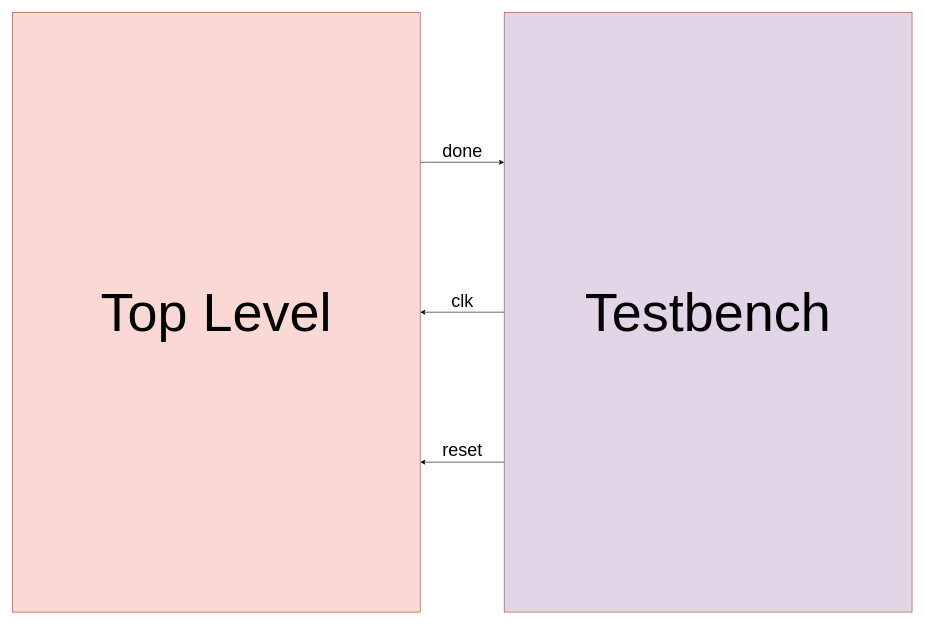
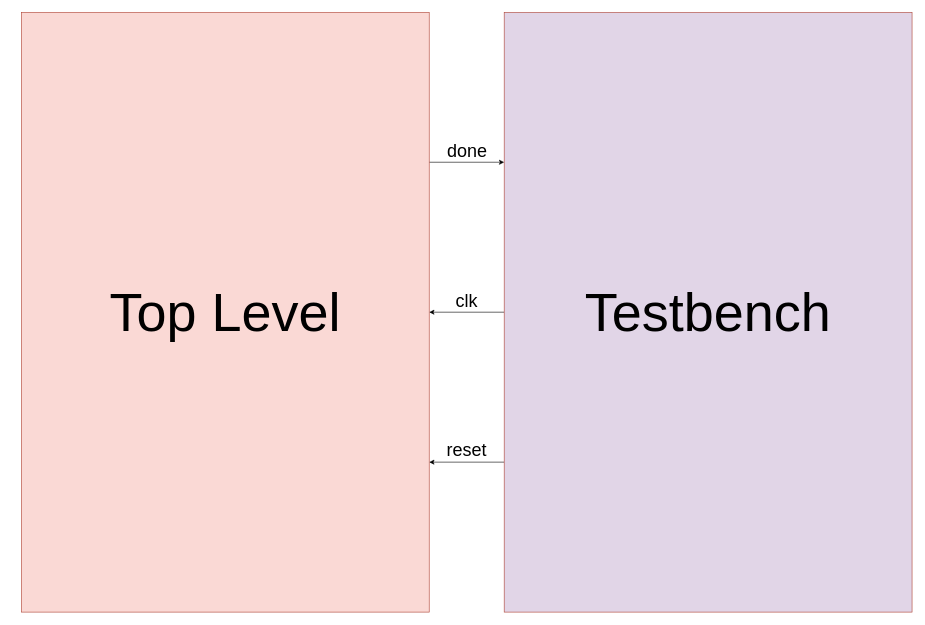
(216, 312) -> (225, 312)
